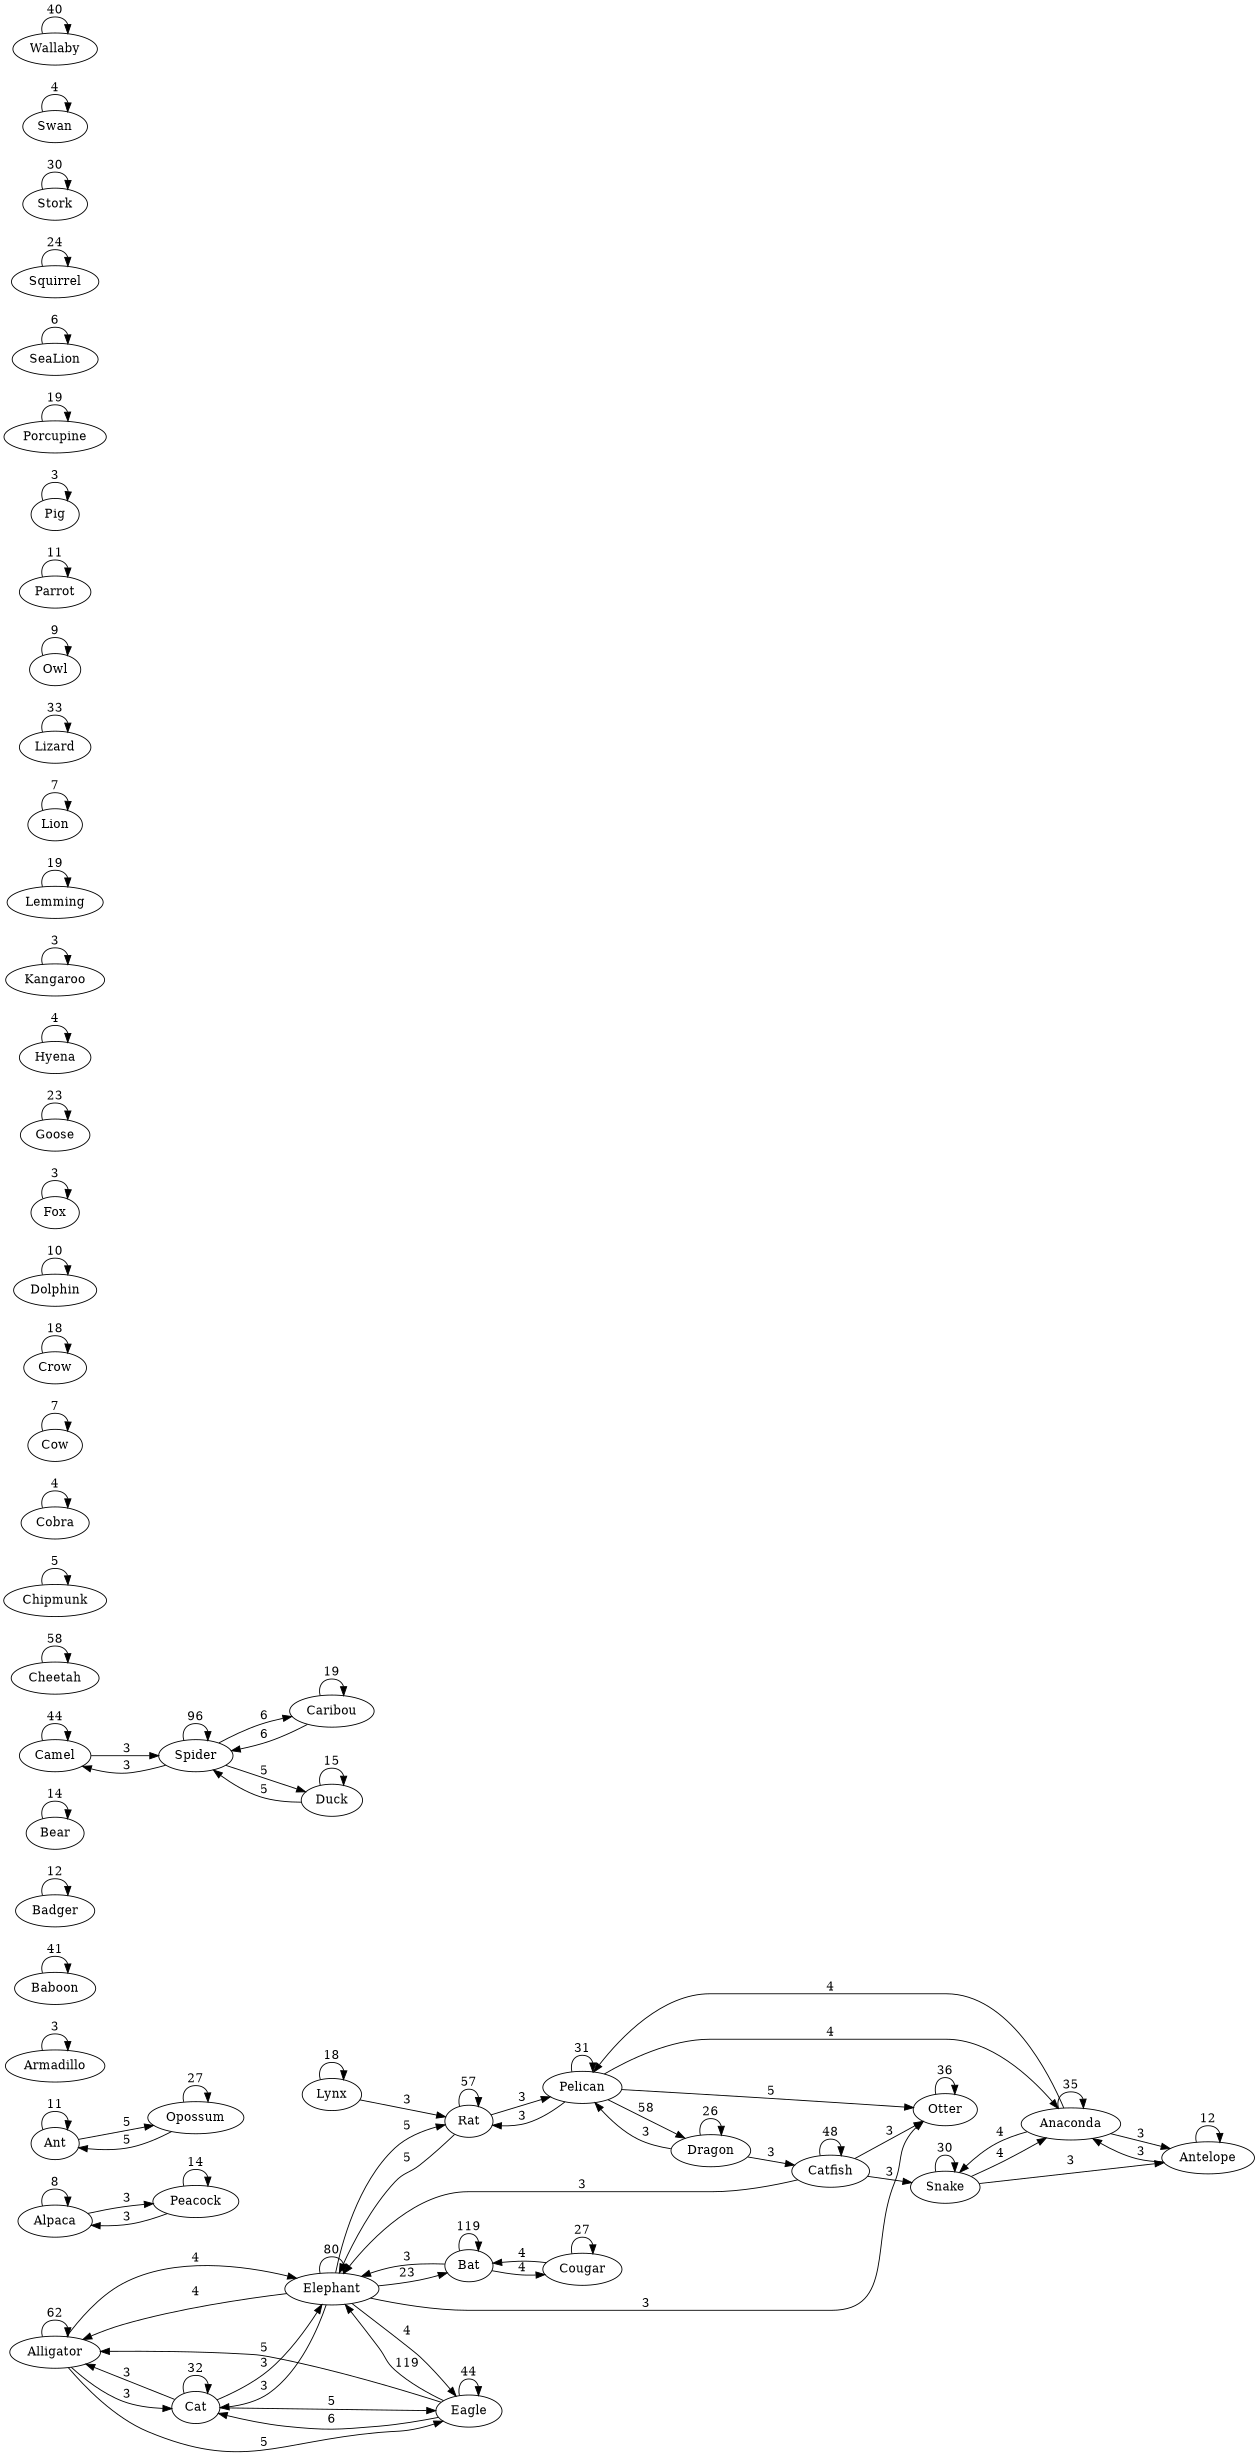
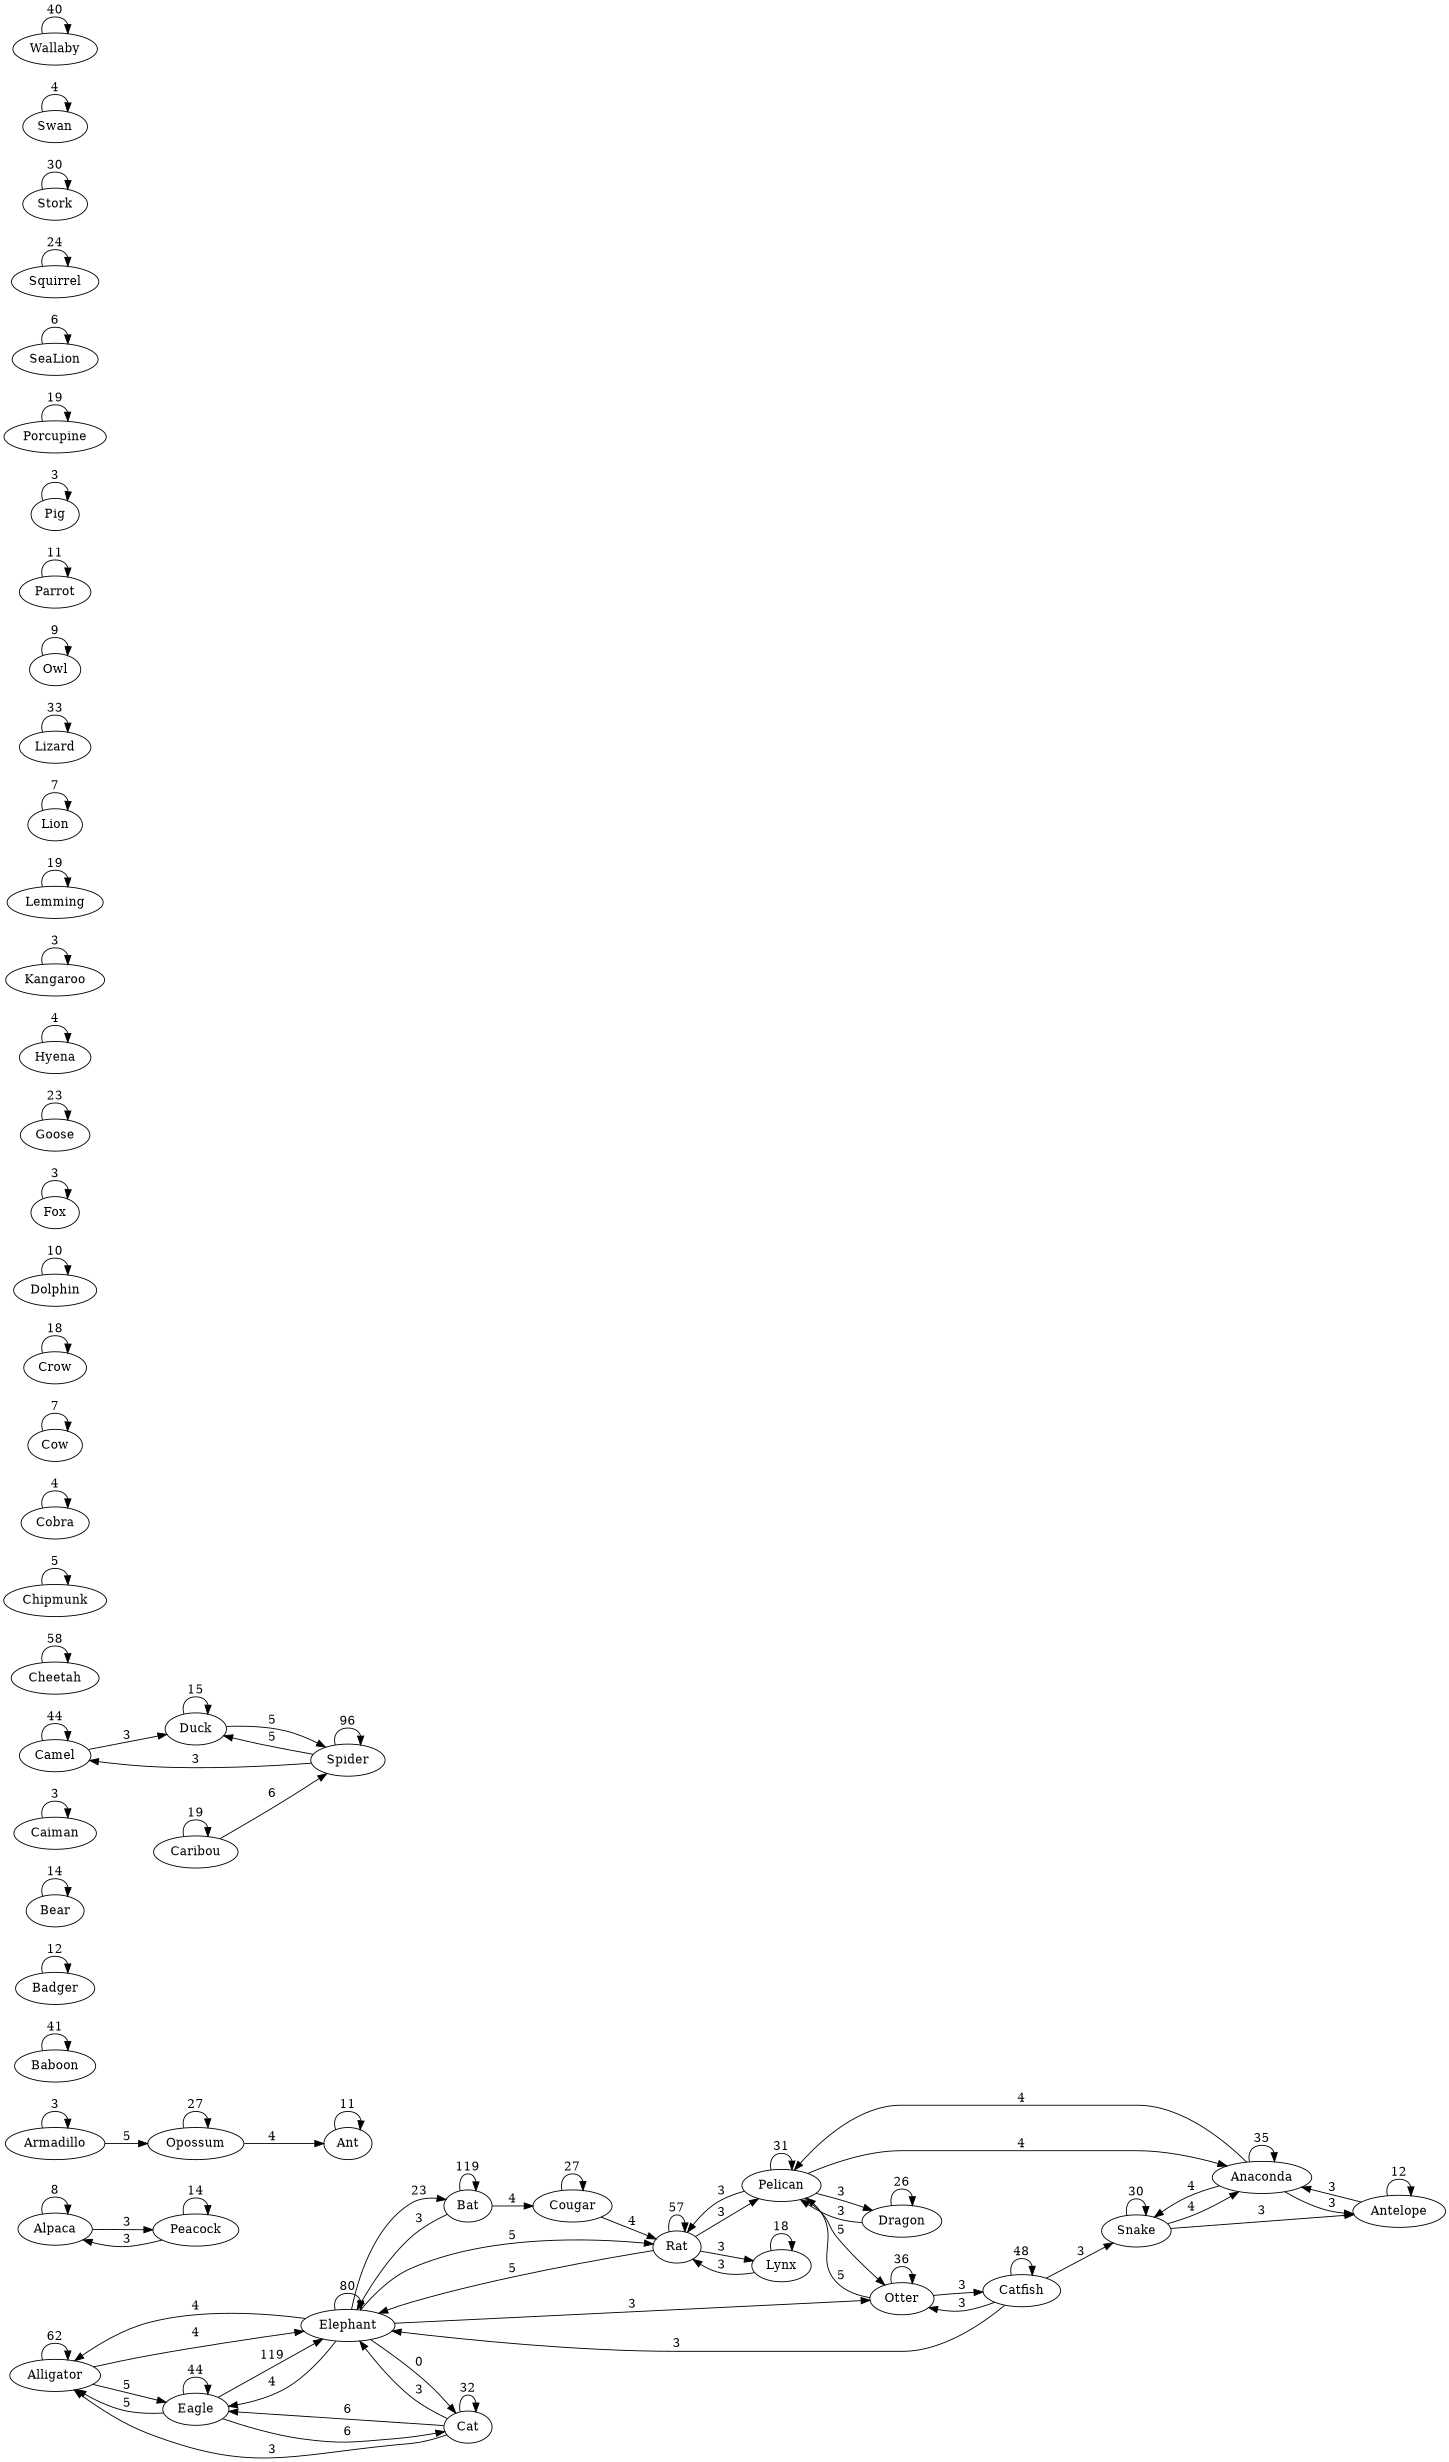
(250, 1728) -> none
(120, 1756) -> (123, 1743)
none -> (55, 1833)
(646, 2108) -> (841, 2192)
(112, 2133) -> (122, 2144)
(127, 2140) -> (272, 2137)
(767, 2160) -> (954, 2294)
none -> (722, 2255)
(524, 2261) -> (624, 2226)
none -> (827, 2261)
(264, 2387) -> (419, 2363)
(113, 2397) -> none
(332, 2402) -> (348, 2410)
